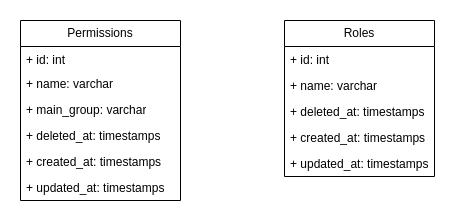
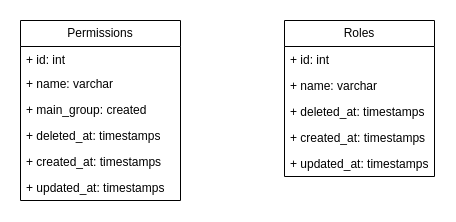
(92, 111) -> (92, 111)
